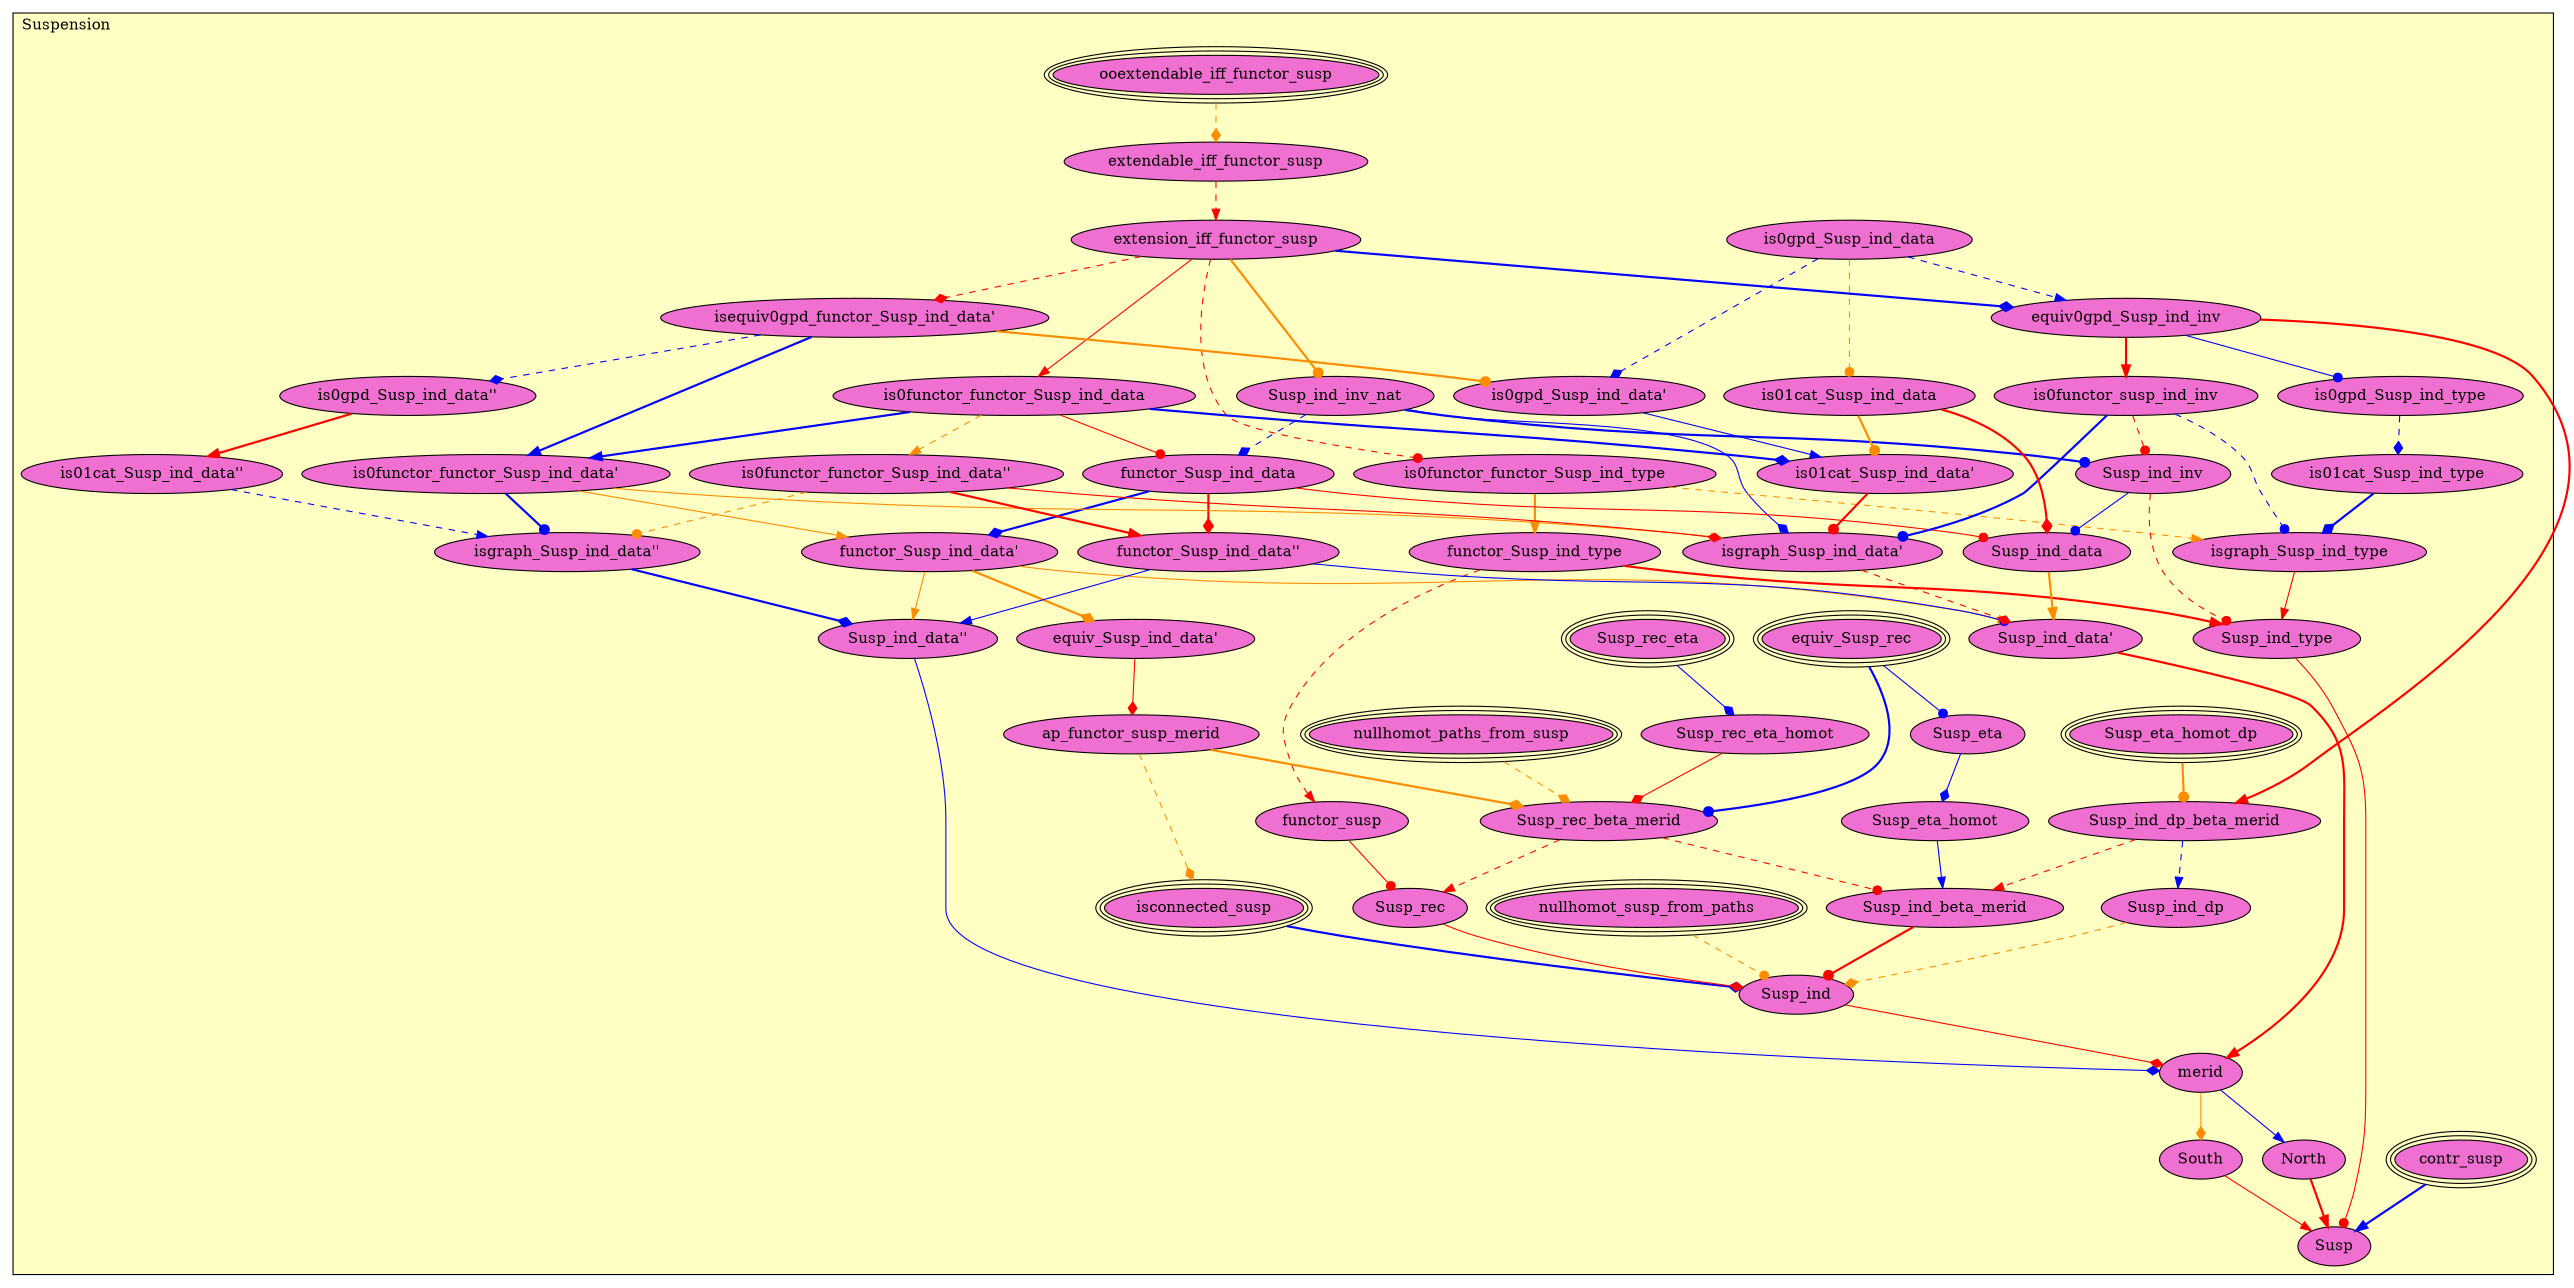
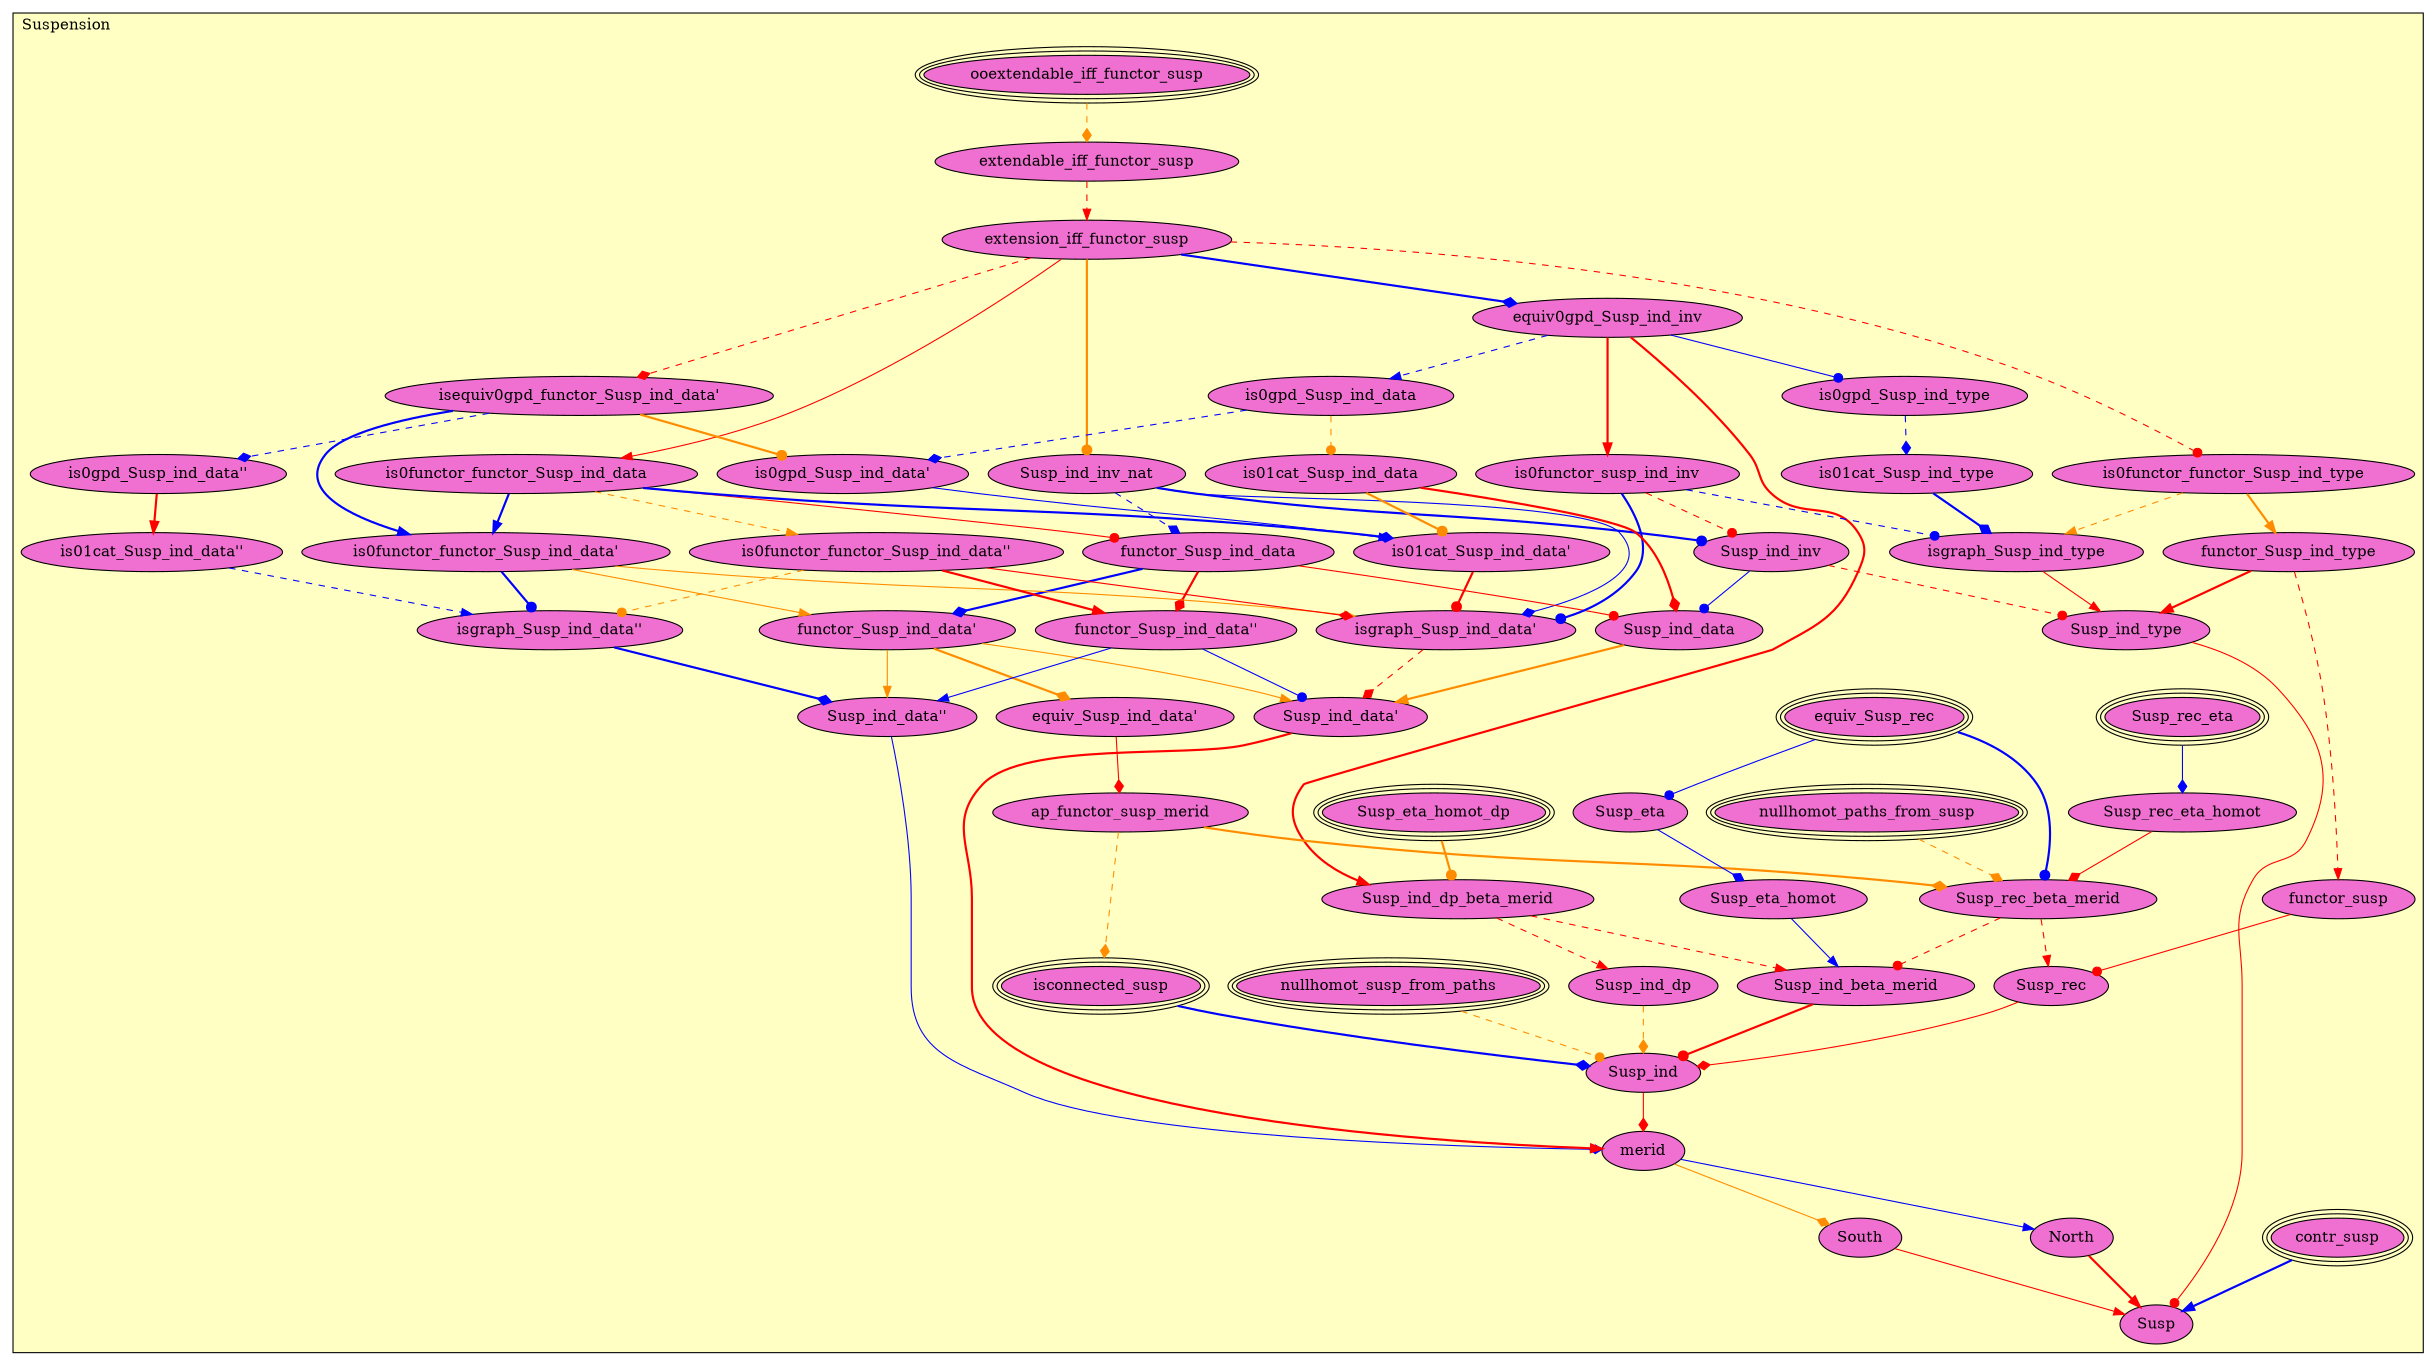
(1982, 277) -> (1474, 356)
(2181, 859) -> (1547, 941)
